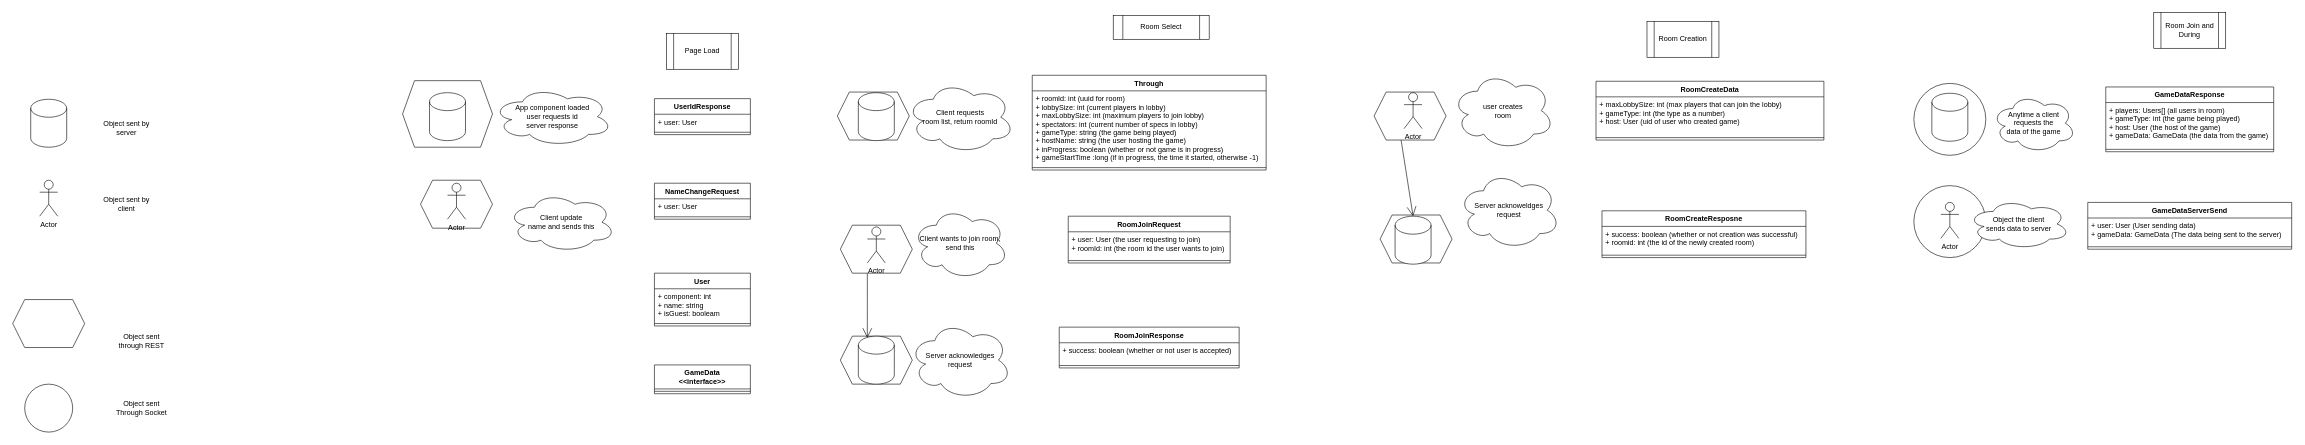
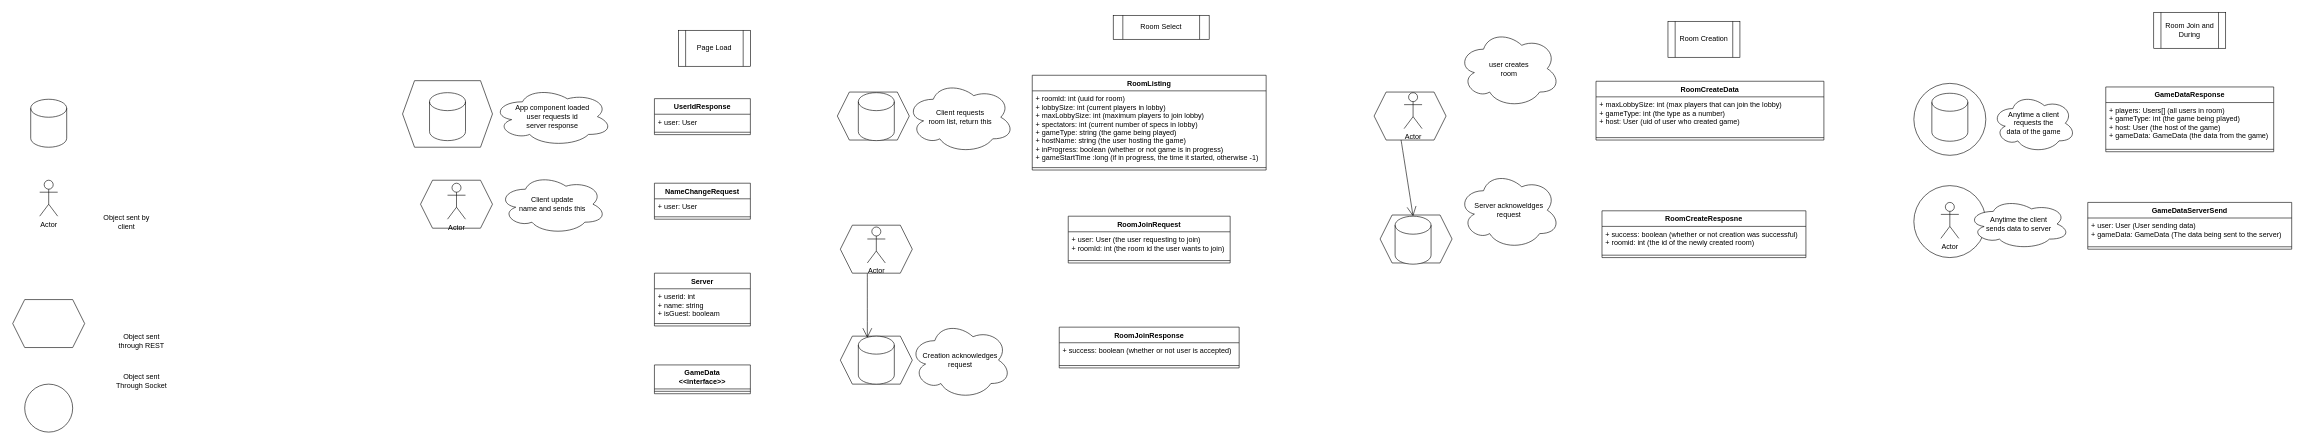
(1683, 39) -> (1704, 39)
(702, 51) -> (714, 48)
(1149, 83) -> (1149, 83)
(1503, 111) -> (1509, 69)
(960, 117) -> (960, 117)
(126, 128) -> none
(126, 204) -> (126, 222)
(561, 222) -> (552, 204)
(2019, 224) -> (2019, 224)
(960, 243) -> none
(702, 281) -> (702, 281)
(686, 297) -> (679, 297)
(960, 360) -> (960, 360)
(141, 408) -> (141, 381)
